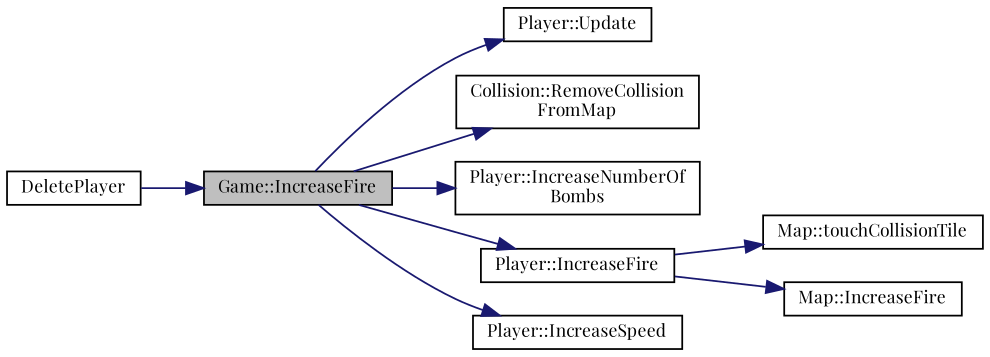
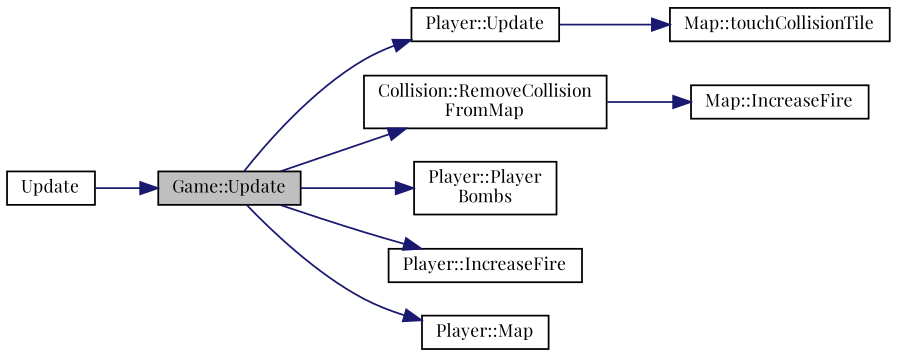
(74, 188) -> (51, 188)
(298, 188) -> (229, 188)
(578, 188) -> (485, 188)
(710, 251) -> (605, 25)
(720, 282) -> (640, 102)
(578, 332) -> (485, 332)
